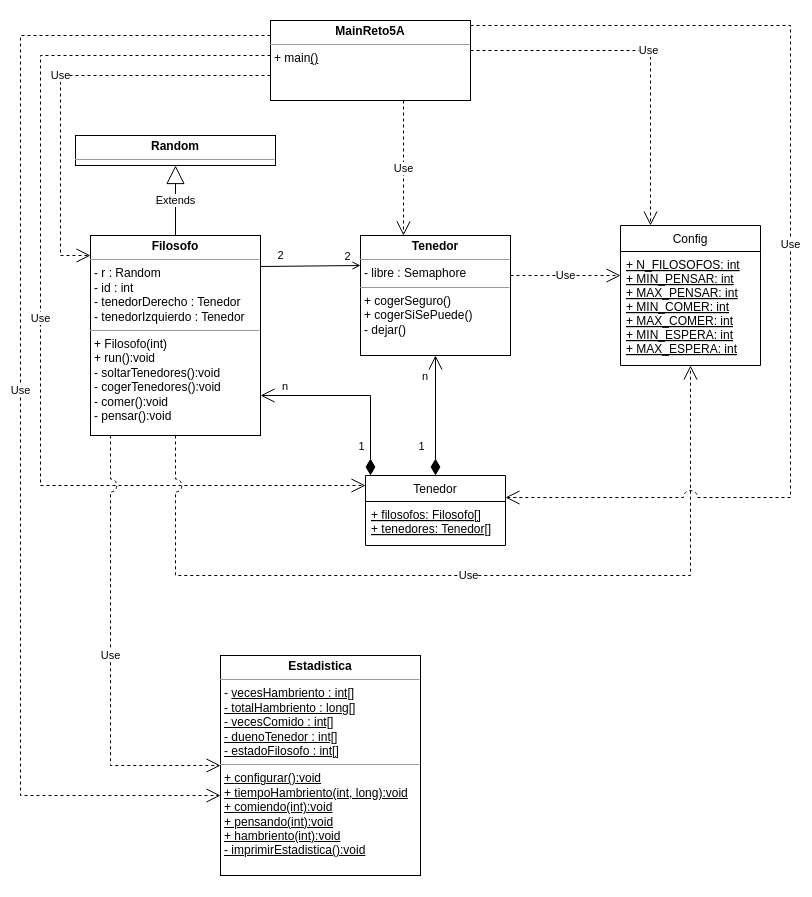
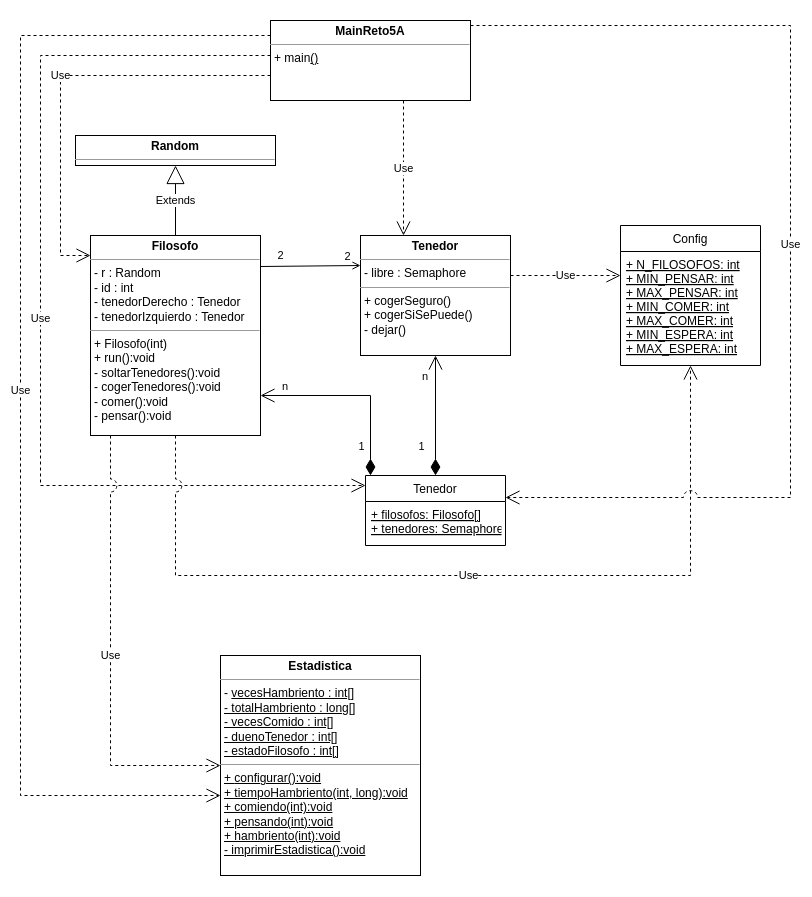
(647, 51) -> none
(437, 515) -> (437, 515)
